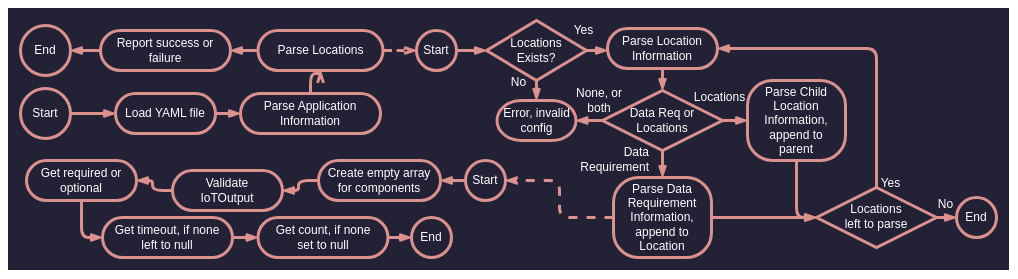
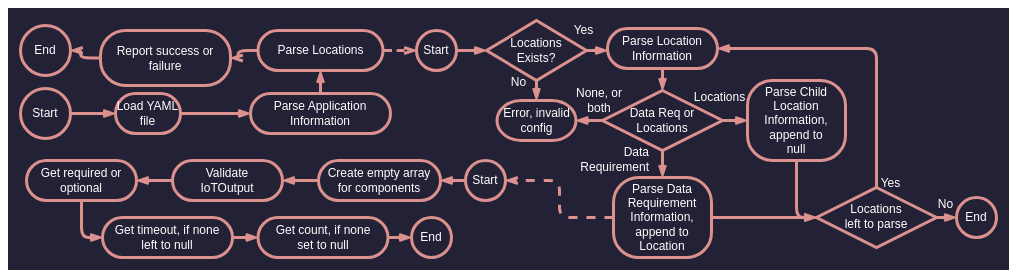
(166, 51) -> (166, 58)
(166, 114) -> (148, 114)
(311, 114) -> (321, 114)
(797, 121) -> (797, 121)
(228, 191) -> (228, 181)
